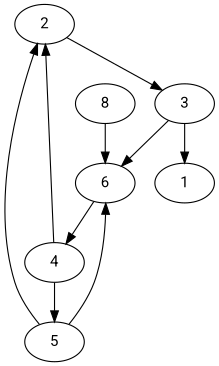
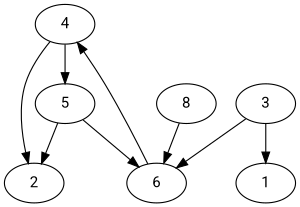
(110, 61) -> none
